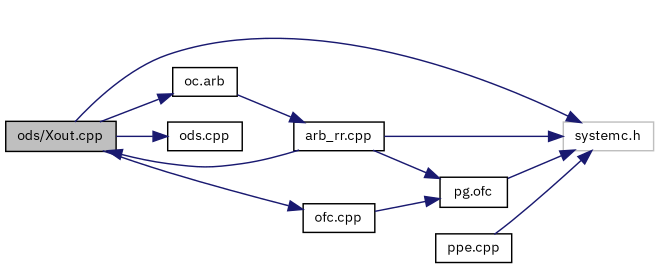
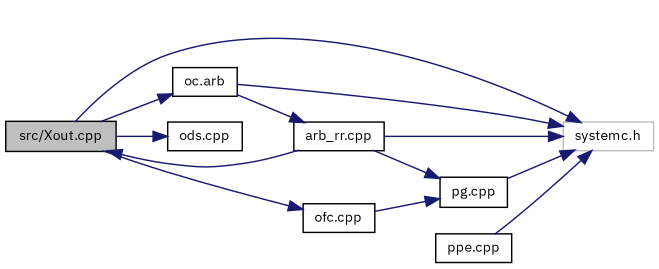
none -> (394, 100)
(61, 136) -> (61, 136)
(474, 192) -> (474, 192)
